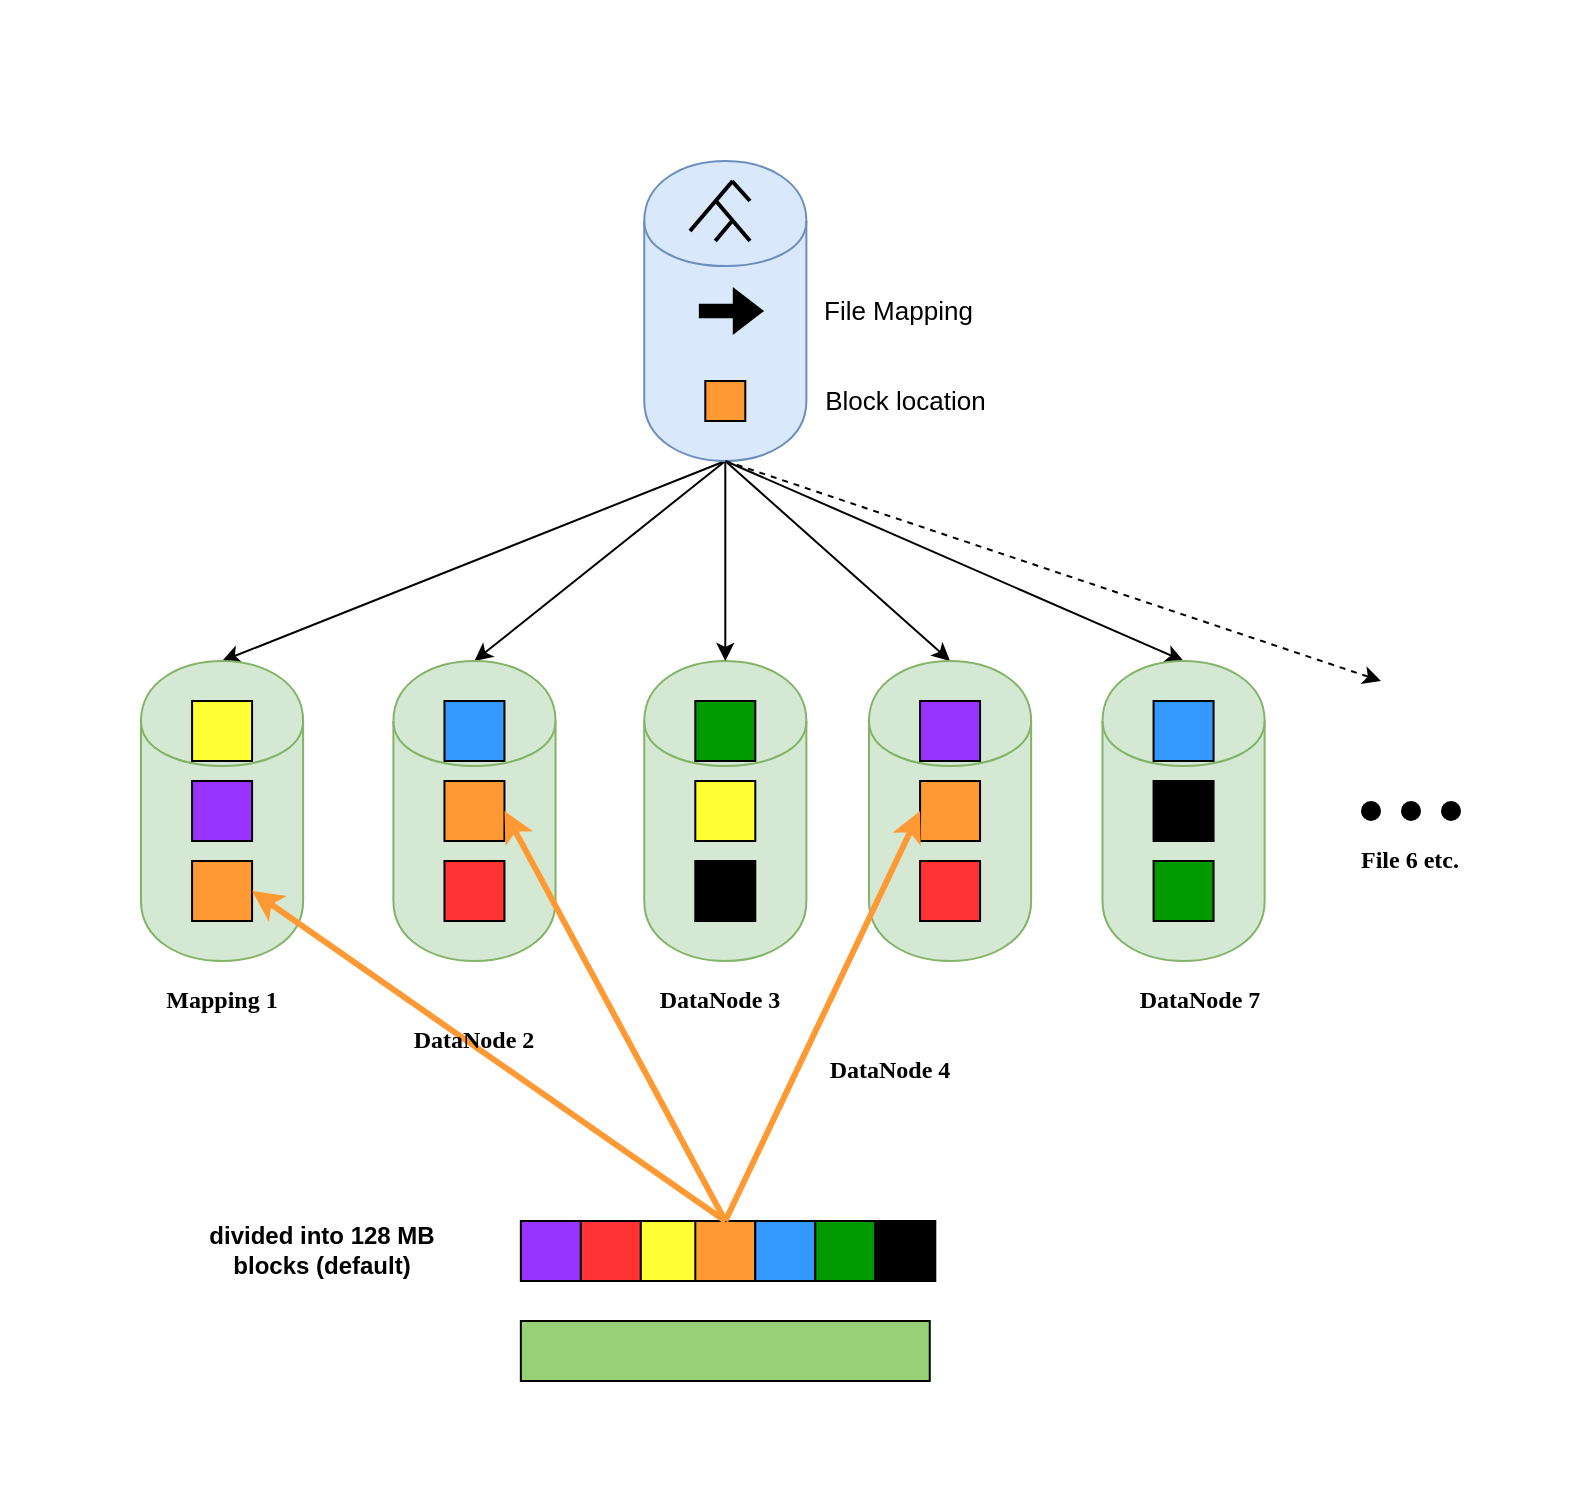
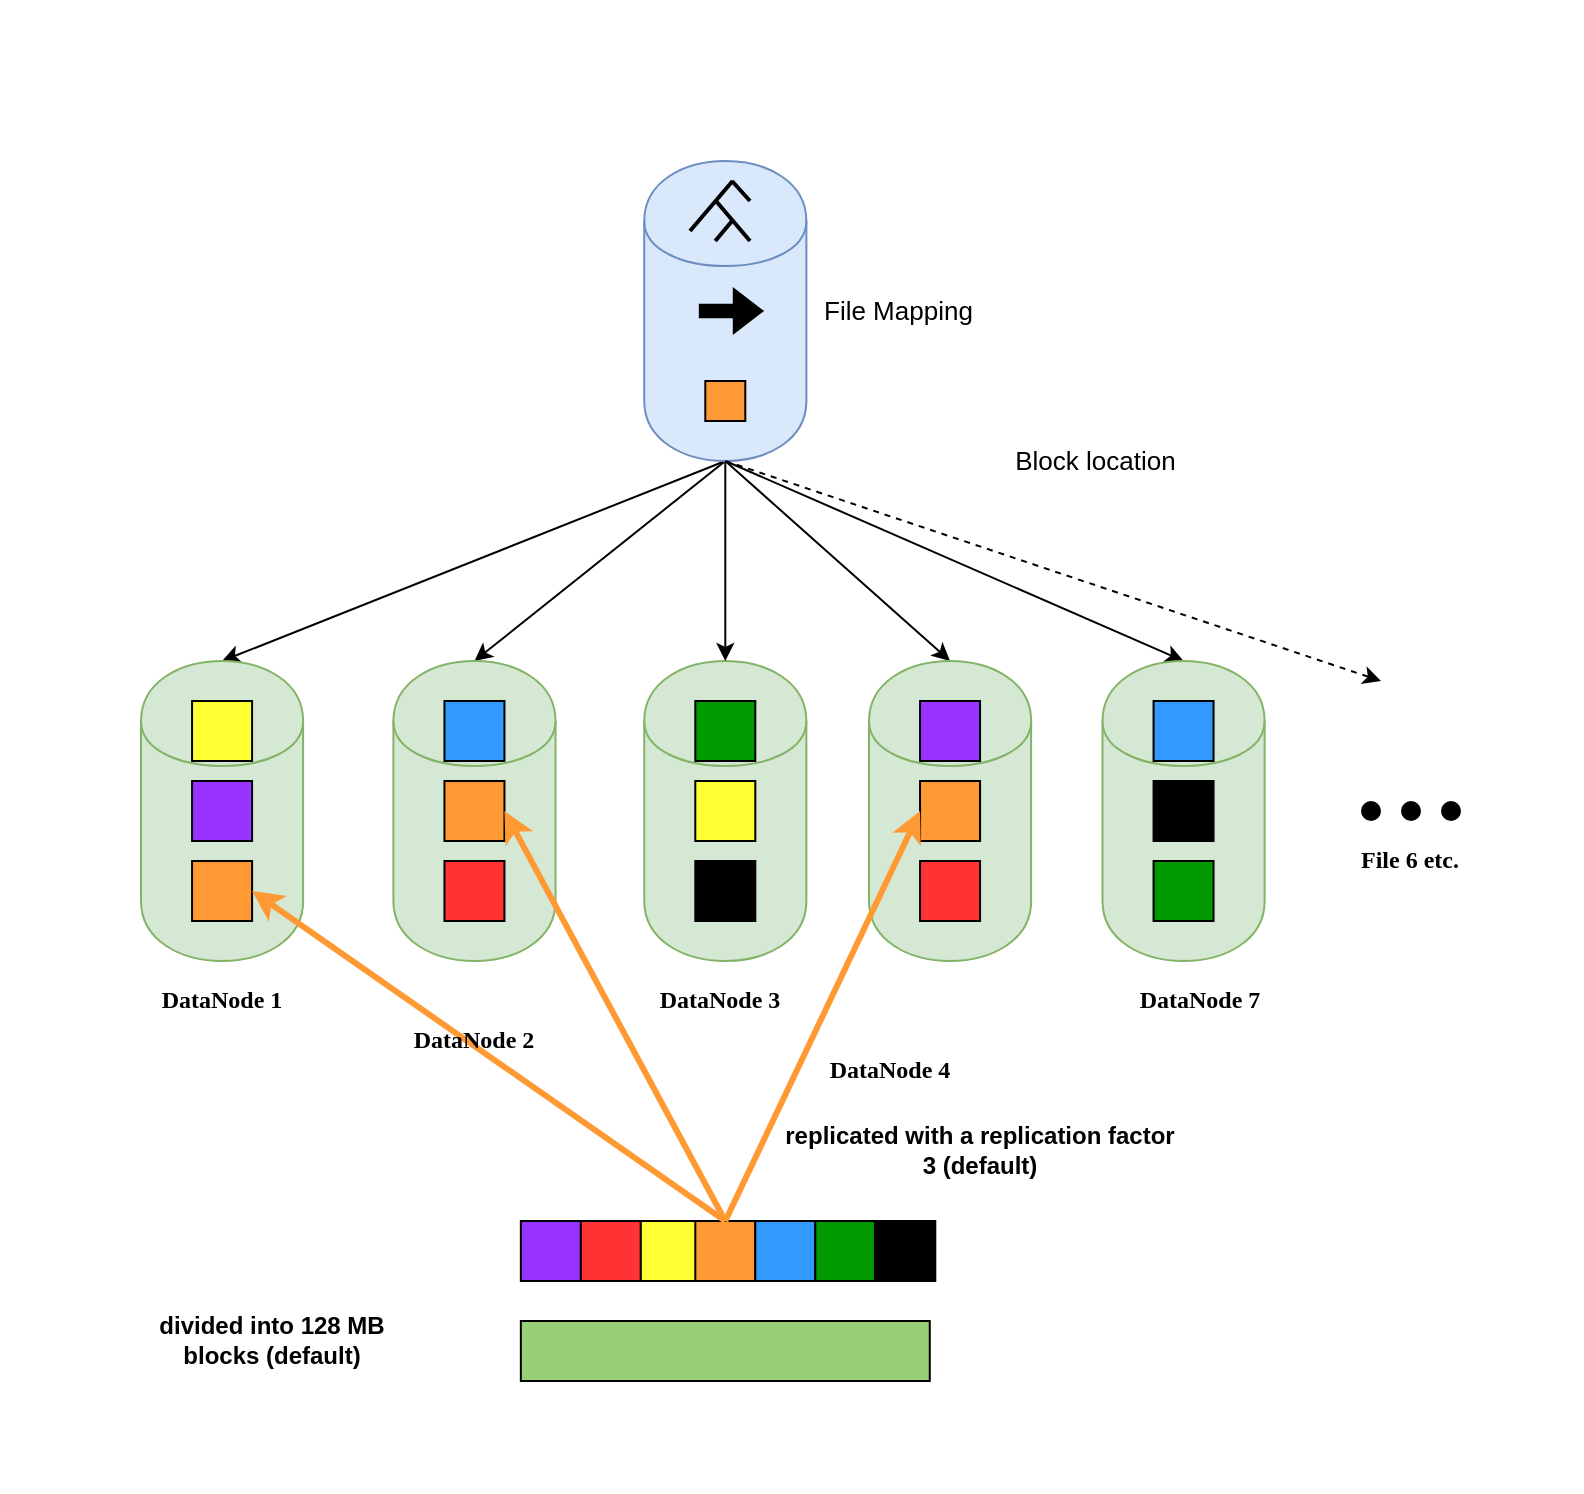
(923, 401) -> (1113, 461)
(223, 1001) -> (223, 1001)
none -> (981, 1151)
(323, 1251) -> (273, 1341)
